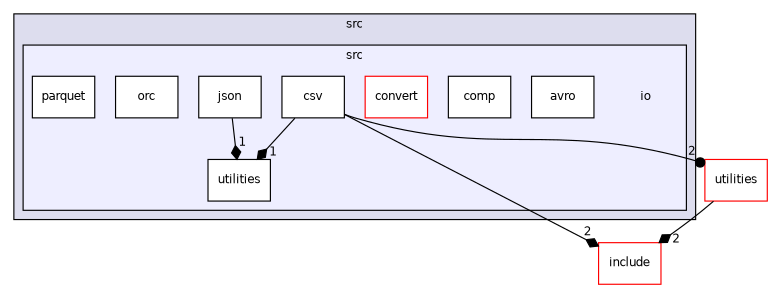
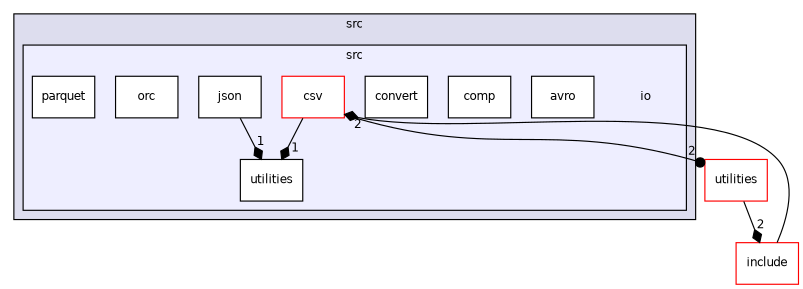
(313, 97) -> (313, 97)
(396, 97) -> (396, 97)
(465, 177) -> (615, 122)
